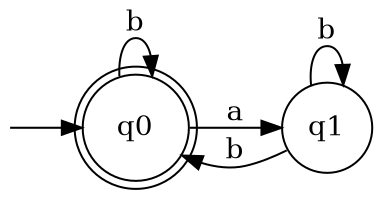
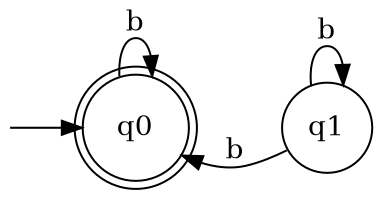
(226, 128) -> none
